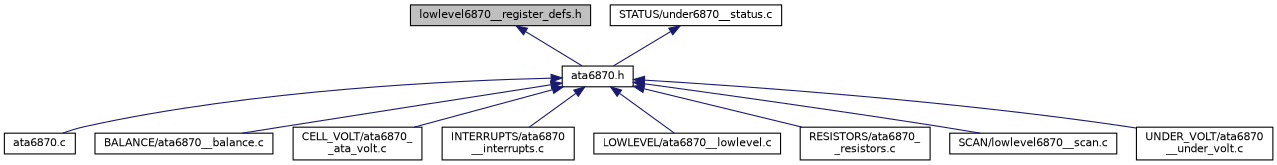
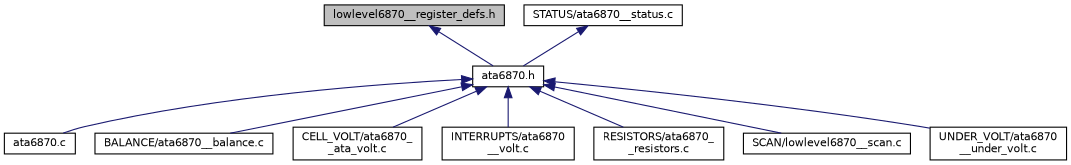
(696, 15) -> (603, 15)
(508, 144) -> (508, 144)
(687, 144) -> none
